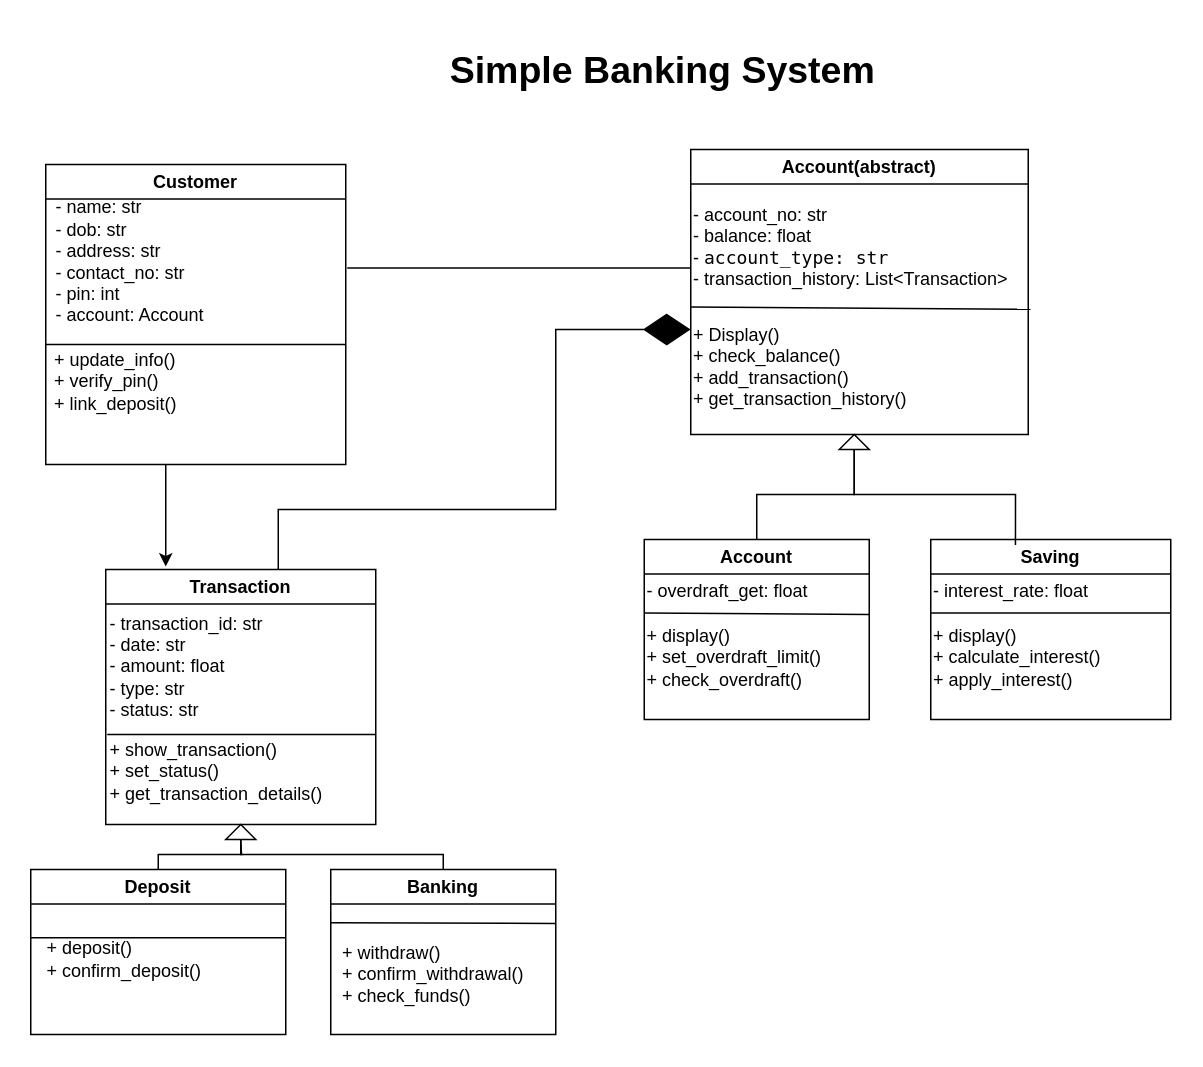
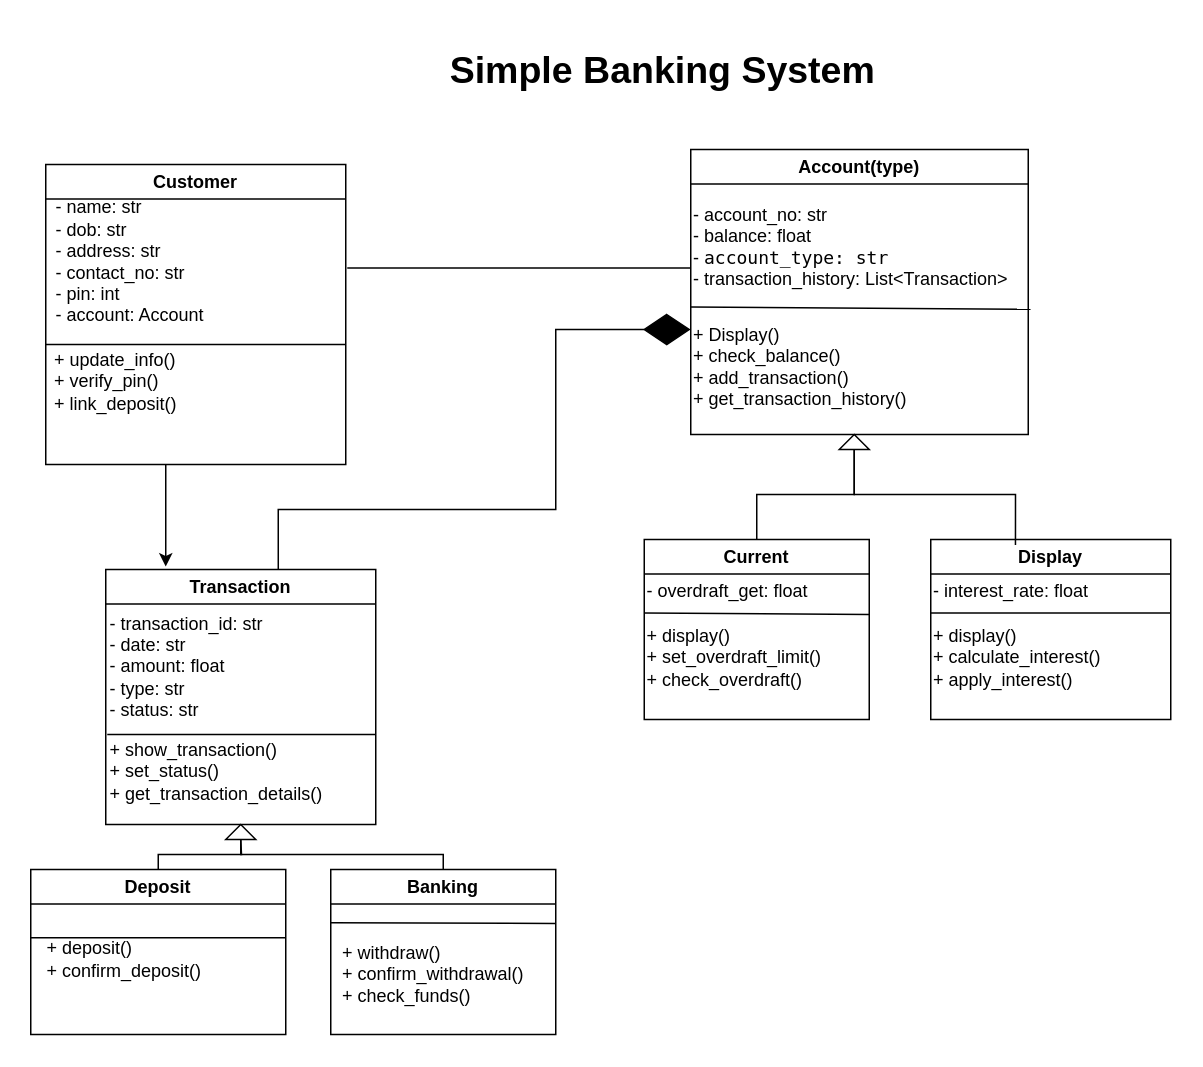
(860, 167) -> (860, 167)
(757, 557) -> (757, 557)
(1051, 557) -> (1051, 557)
